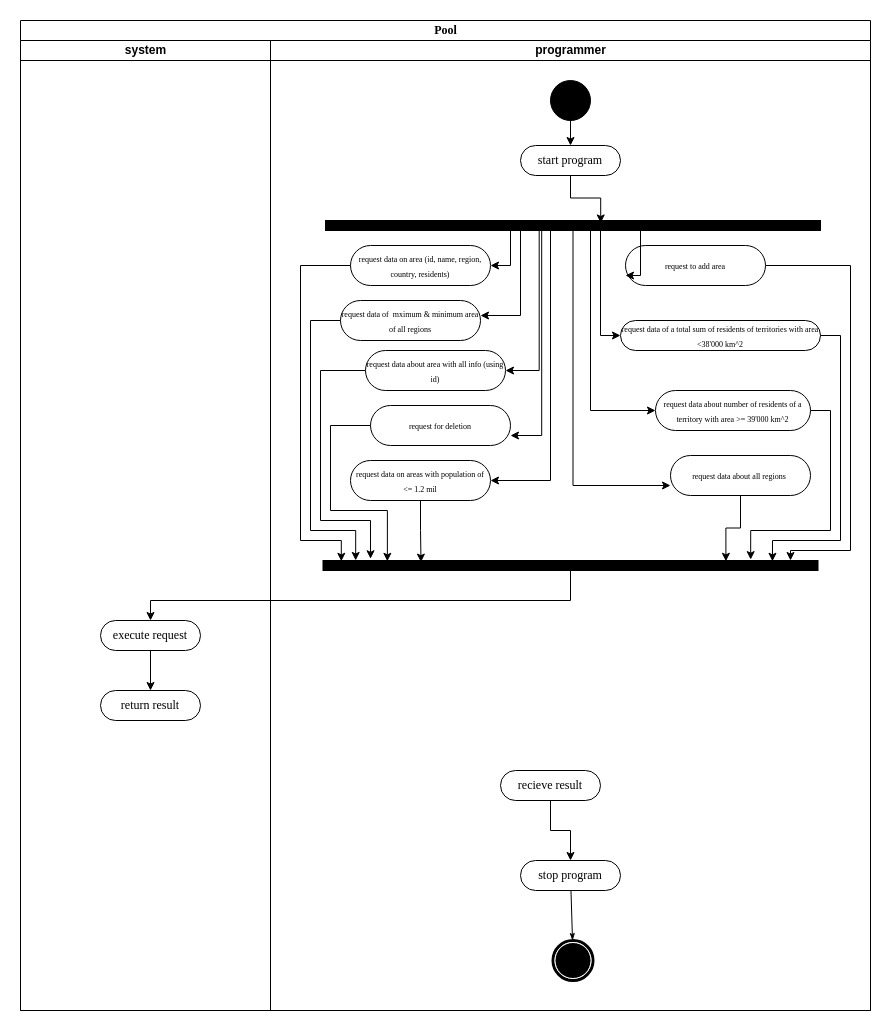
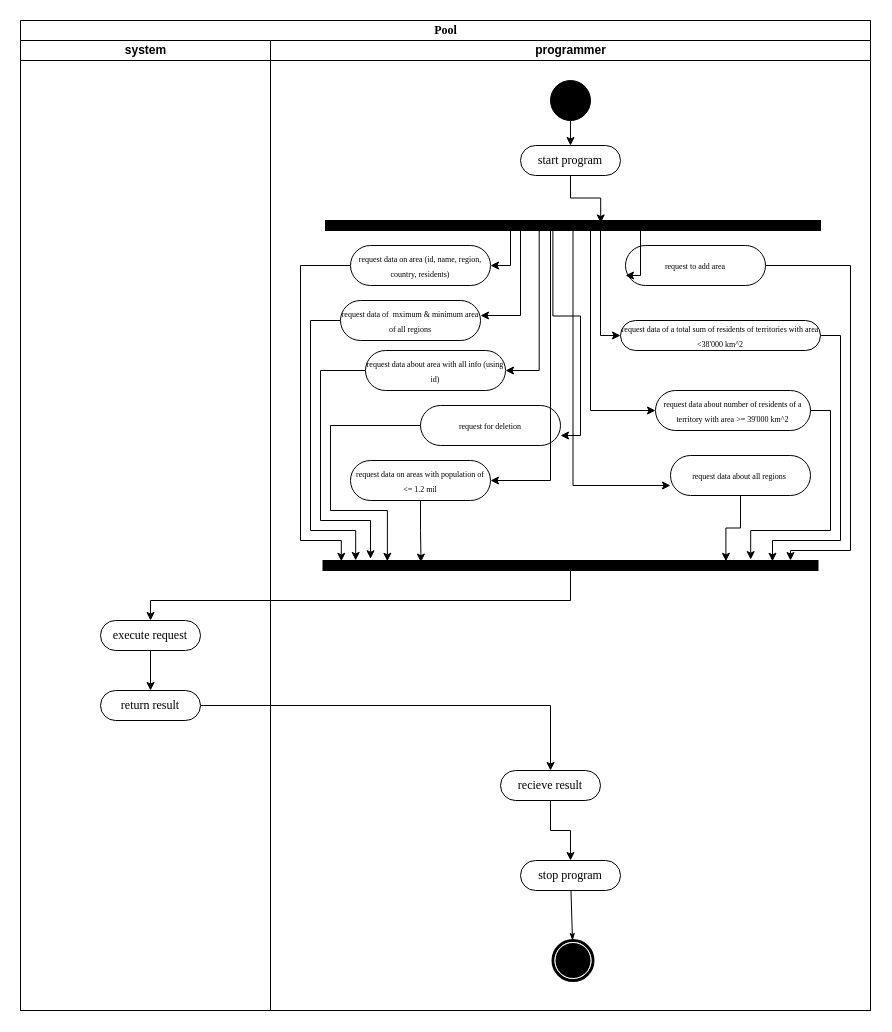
(441, 426) -> (491, 426)
none -> (405, 706)
